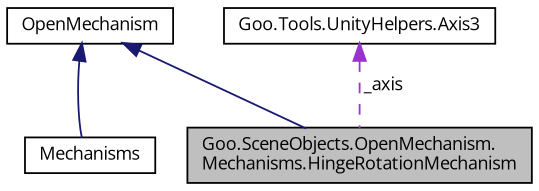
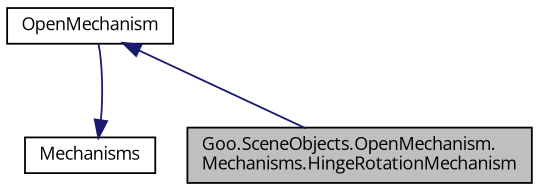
(360, 26) -> none
(78, 100) -> (102, 81)
